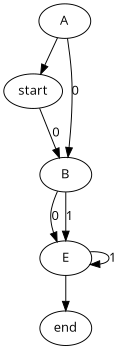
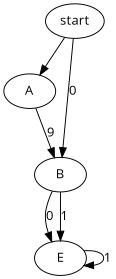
(51, 52) -> (55, 52)
(76, 91) -> (51, 133)
(66, 328) -> none
